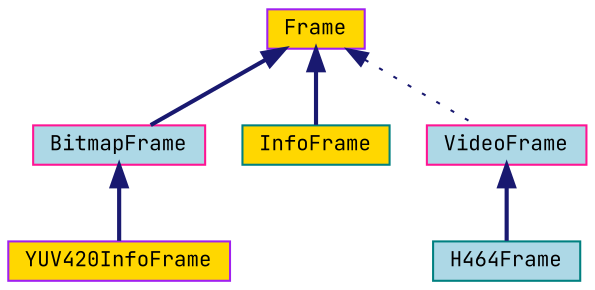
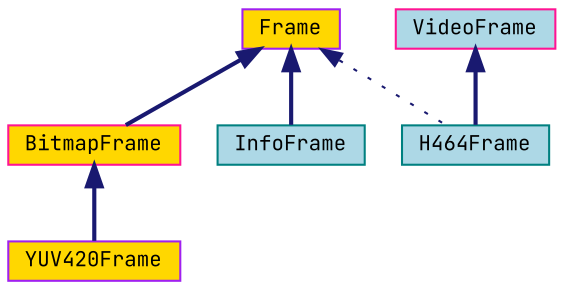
(420, 92) -> (393, 93)
(119, 145) -> (94, 145)
(316, 145) -> (291, 145)
(119, 261) -> (94, 261)
